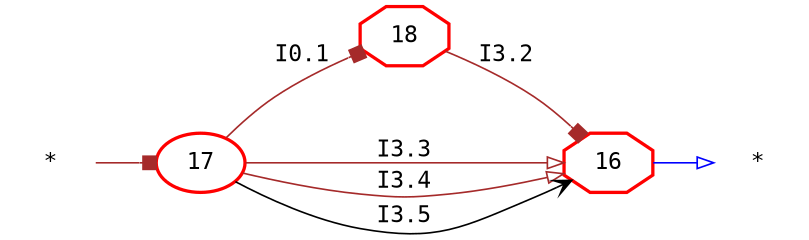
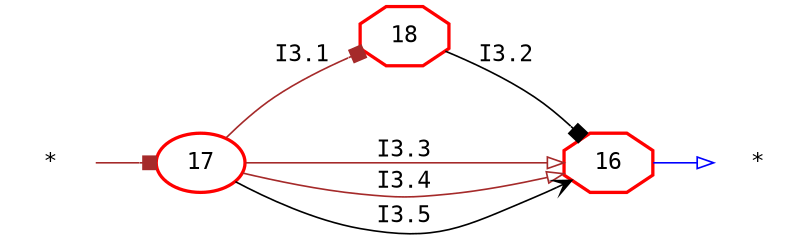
(303, 55) -> (303, 55)
(512, 83) -> (512, 83)
